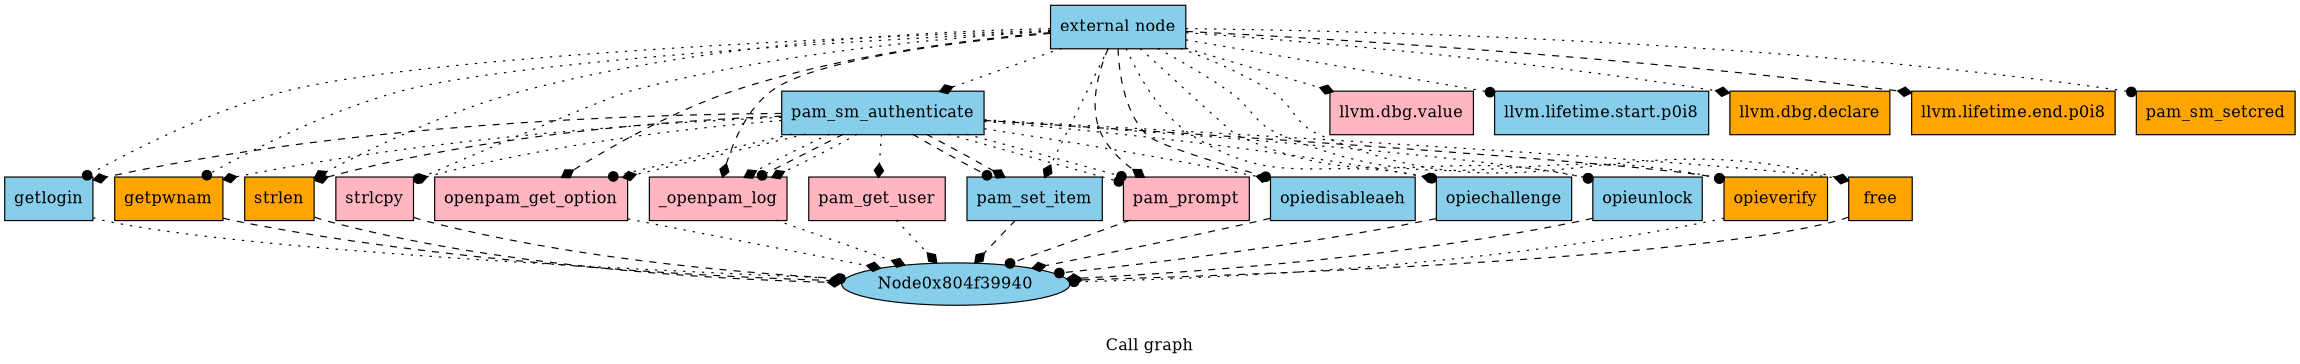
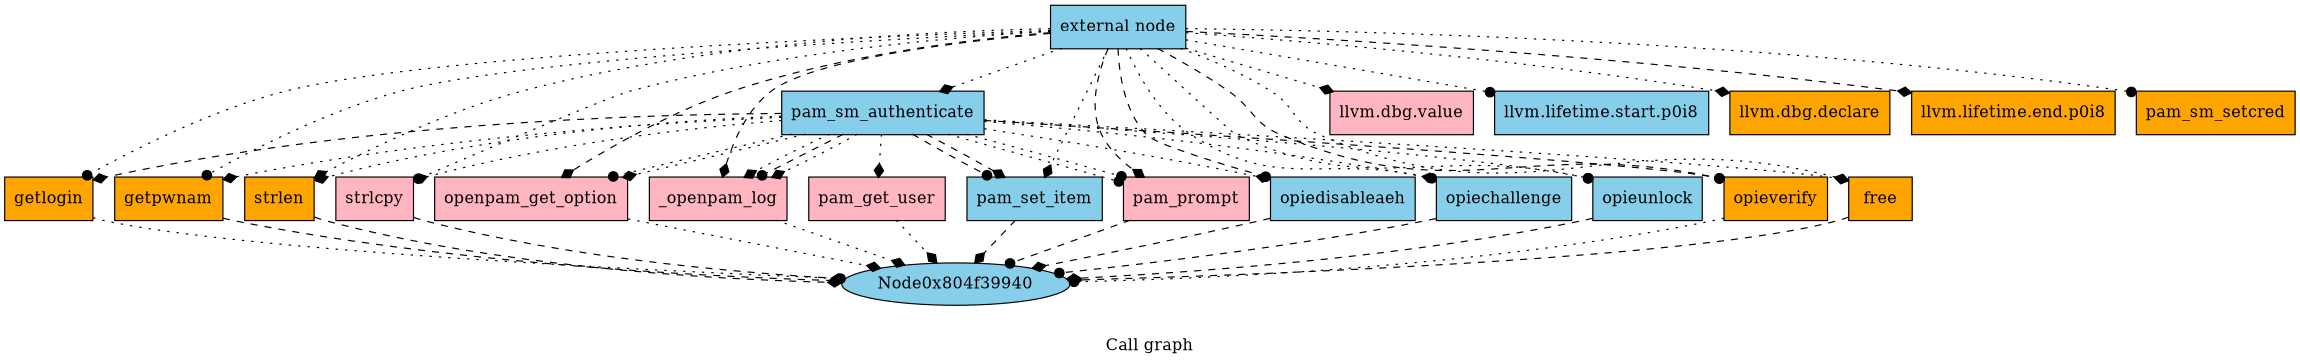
(440, 152) -> (440, 152)
(1420, 169) -> (1420, 169)
(49, 199) -> (49, 199)
